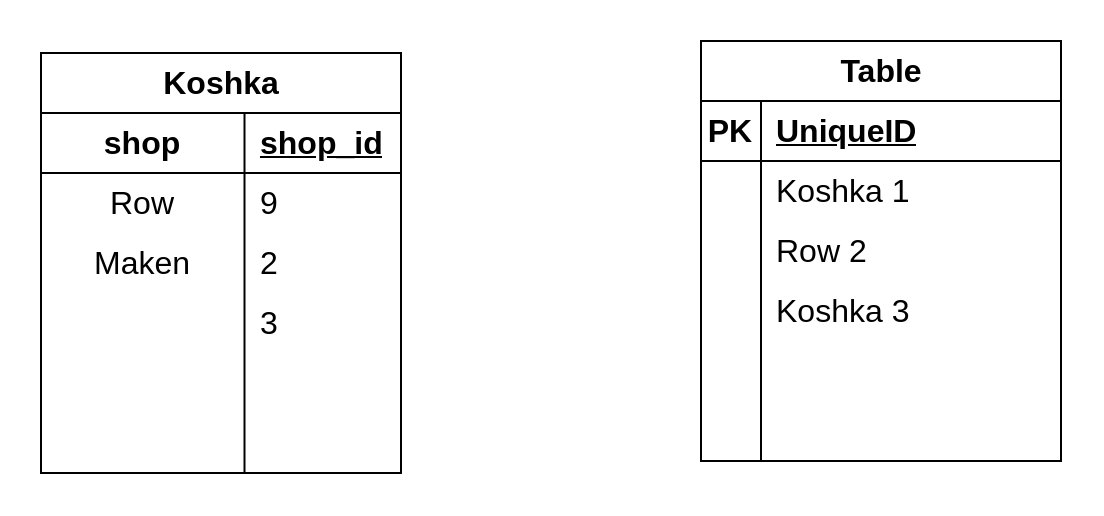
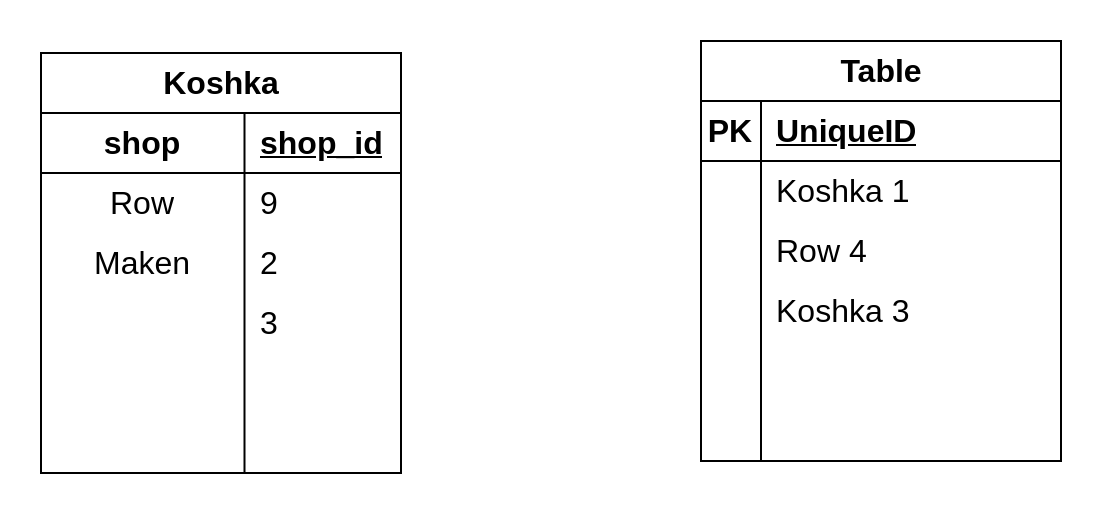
(818, 251) -> (818, 251)
